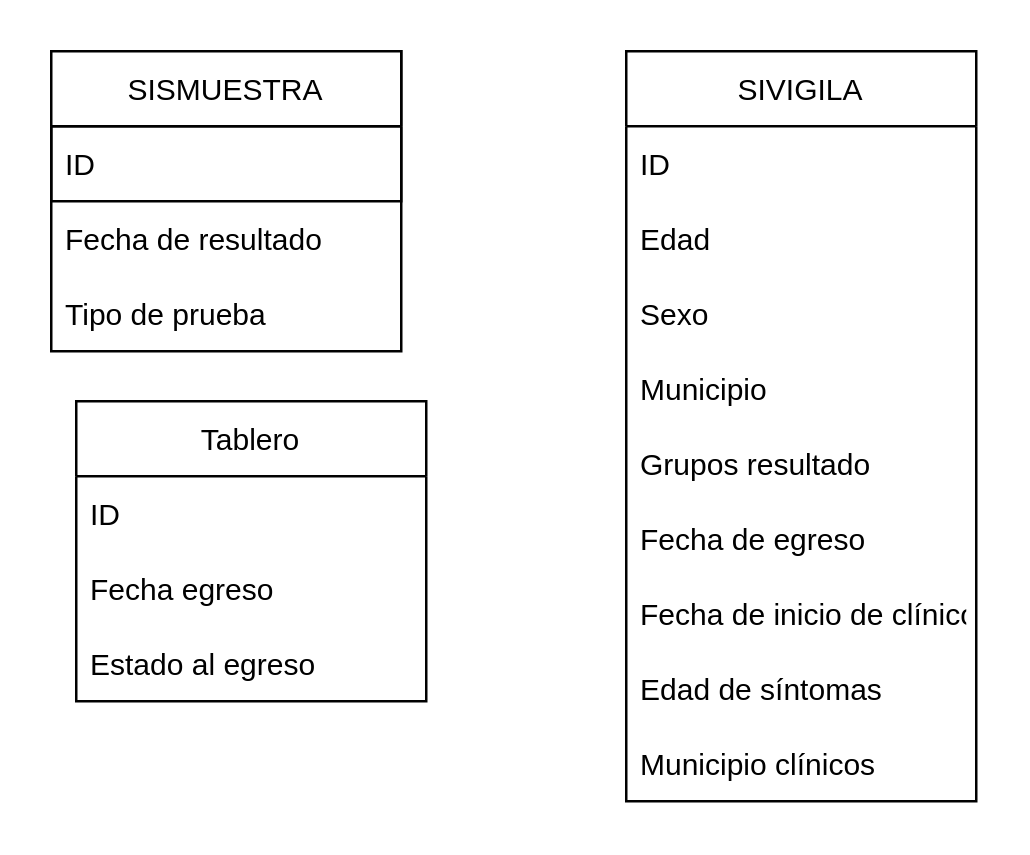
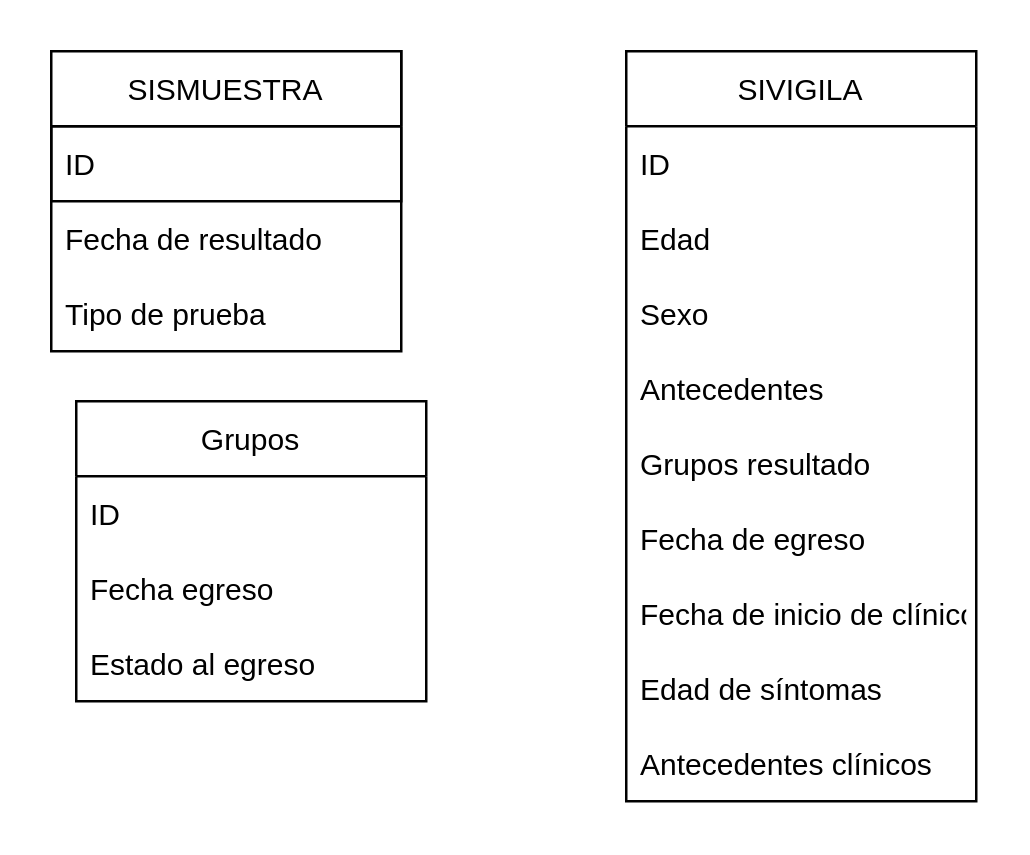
(704, 390) -> (741, 390)
(250, 440) -> (250, 440)
(768, 765) -> (805, 765)
